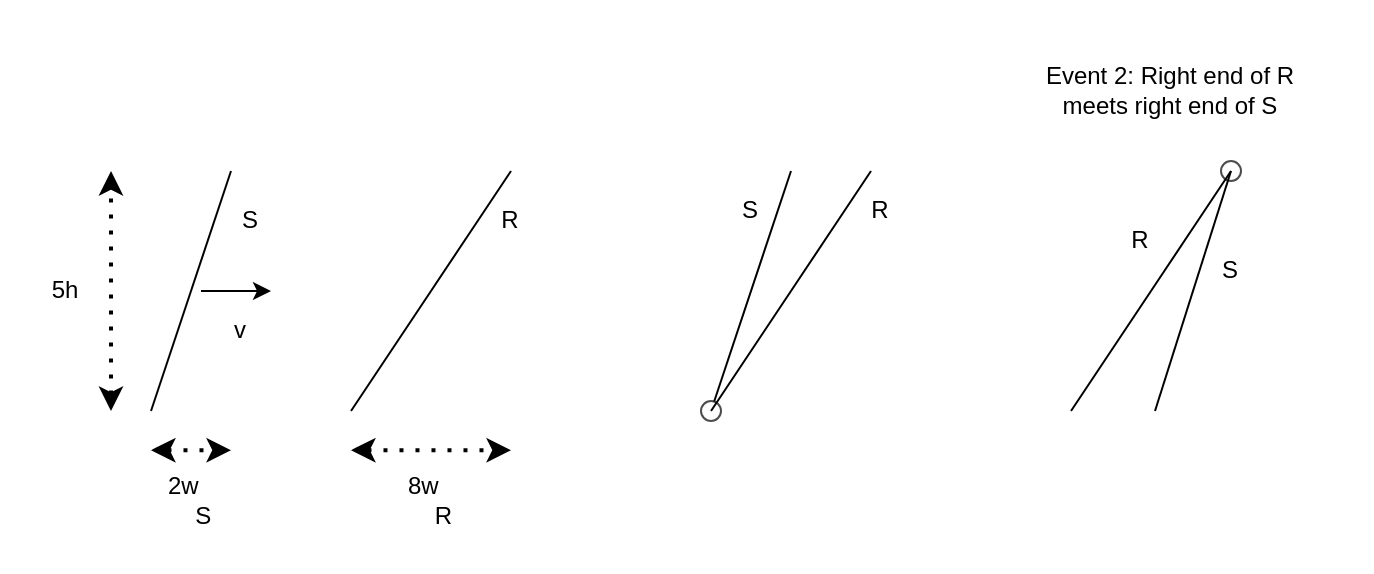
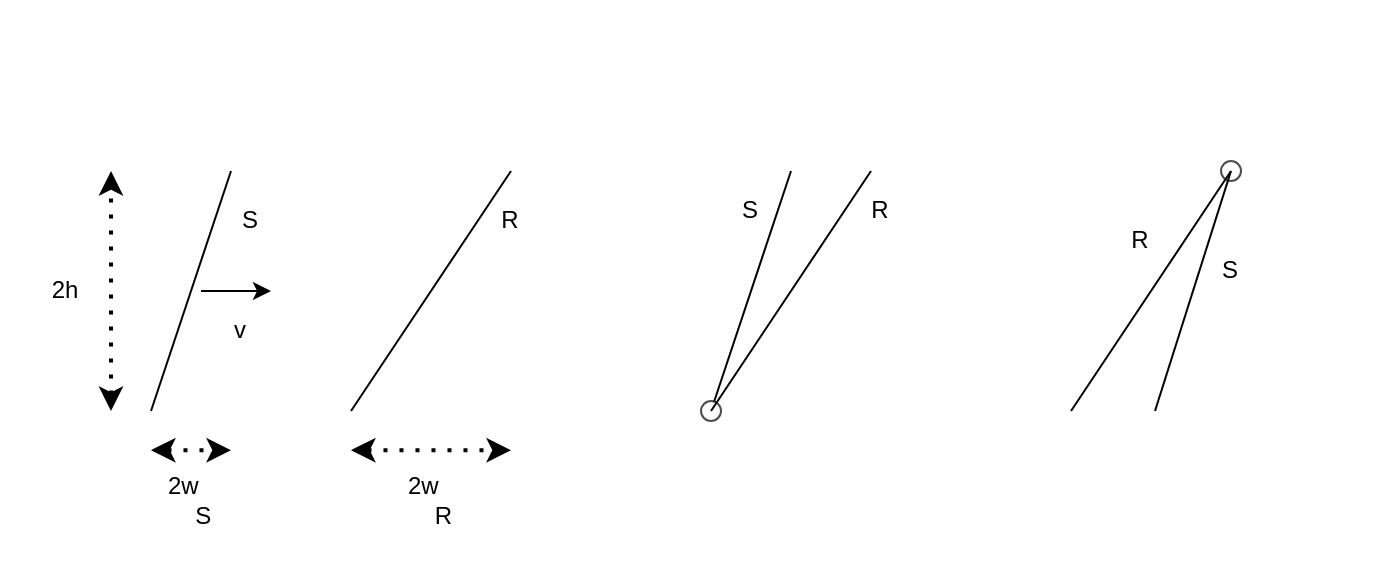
(1171, 91) -> none
(66, 291) -> (66, 291)
(431, 501) -> (431, 501)
